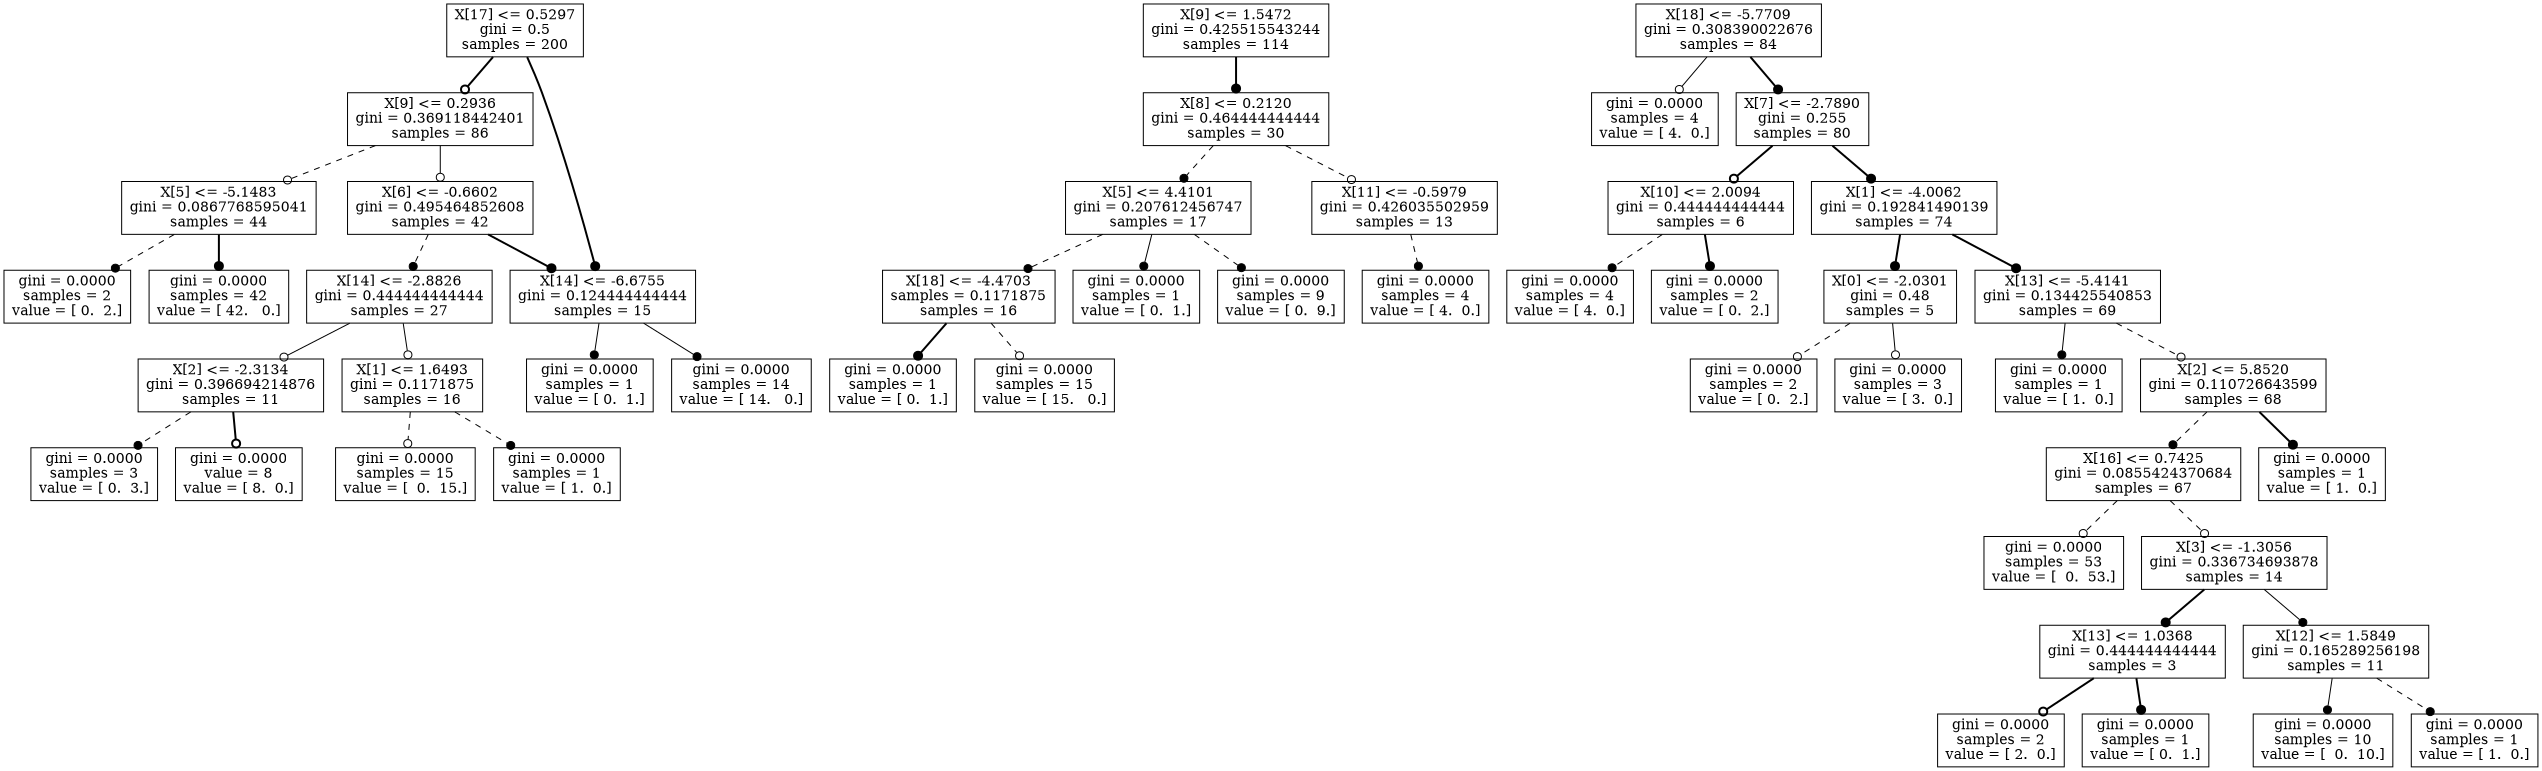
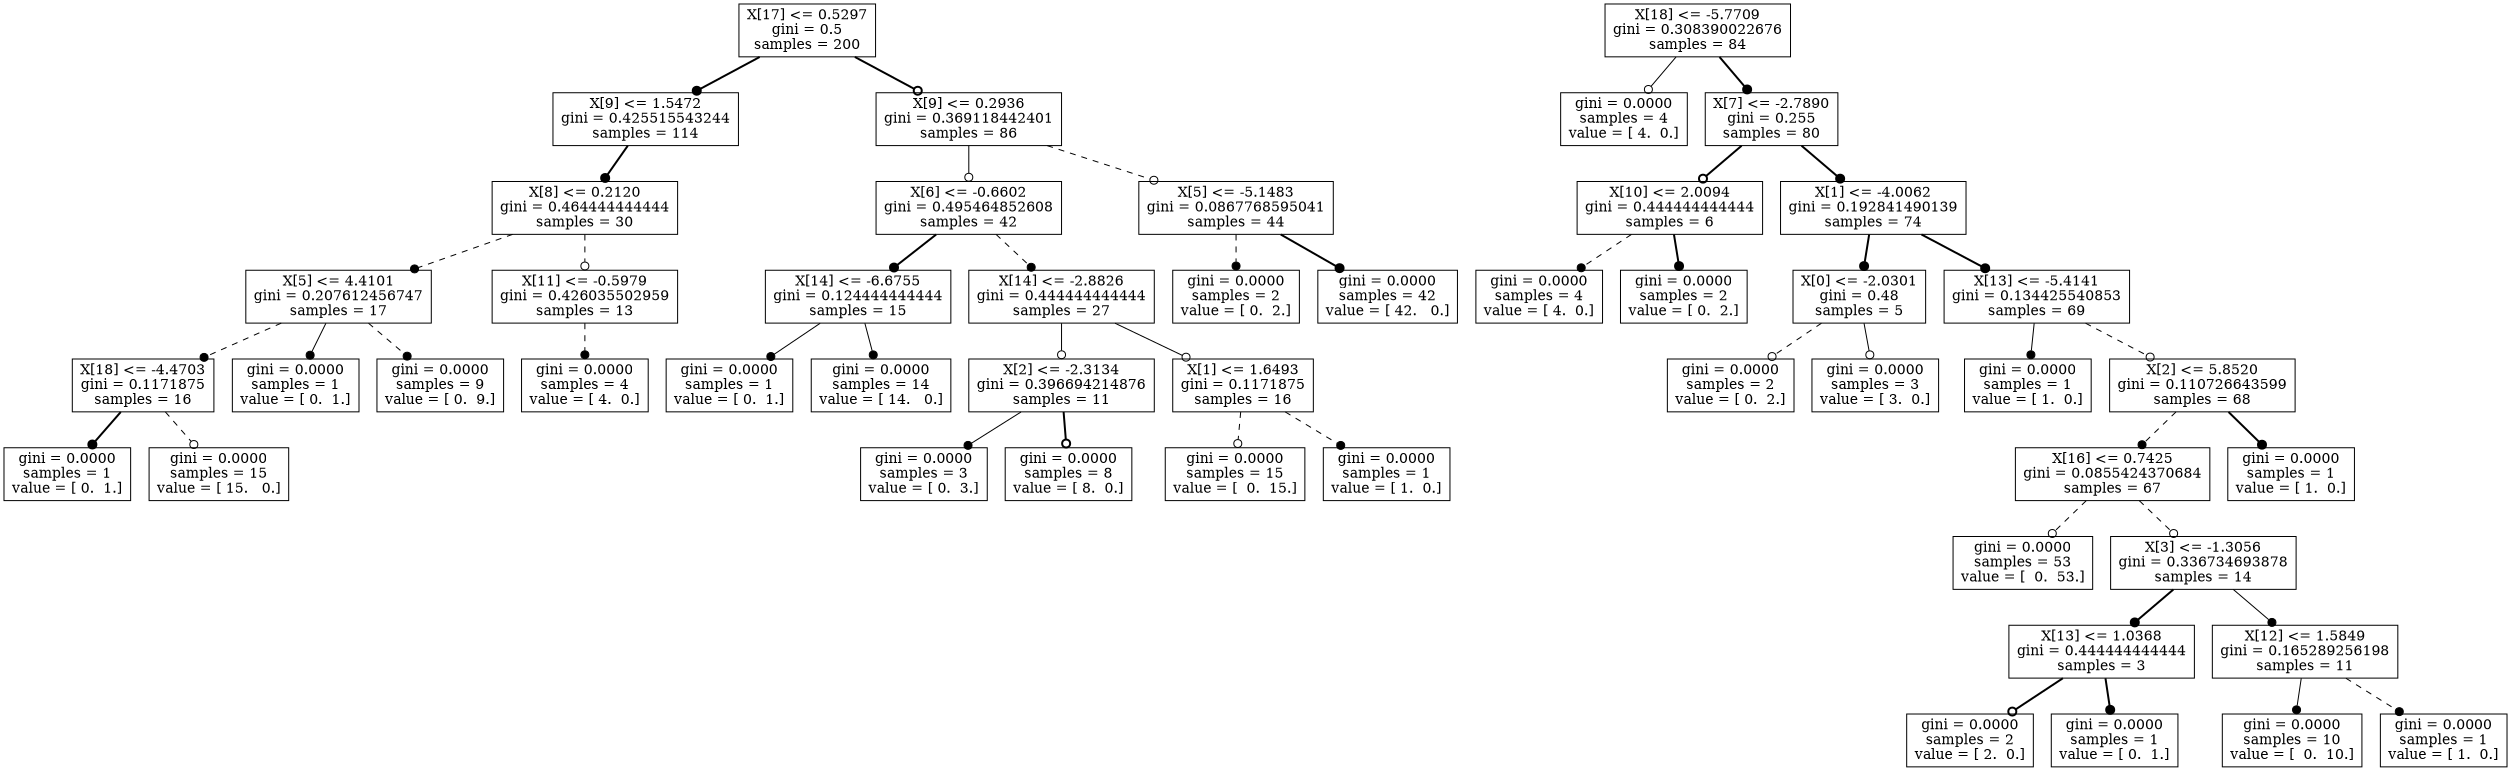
(564, 158) -> (730, 73)
(969, 297) -> (143, 385)
(166, 428) -> (996, 428)
(239, 474) -> (1069, 474)
